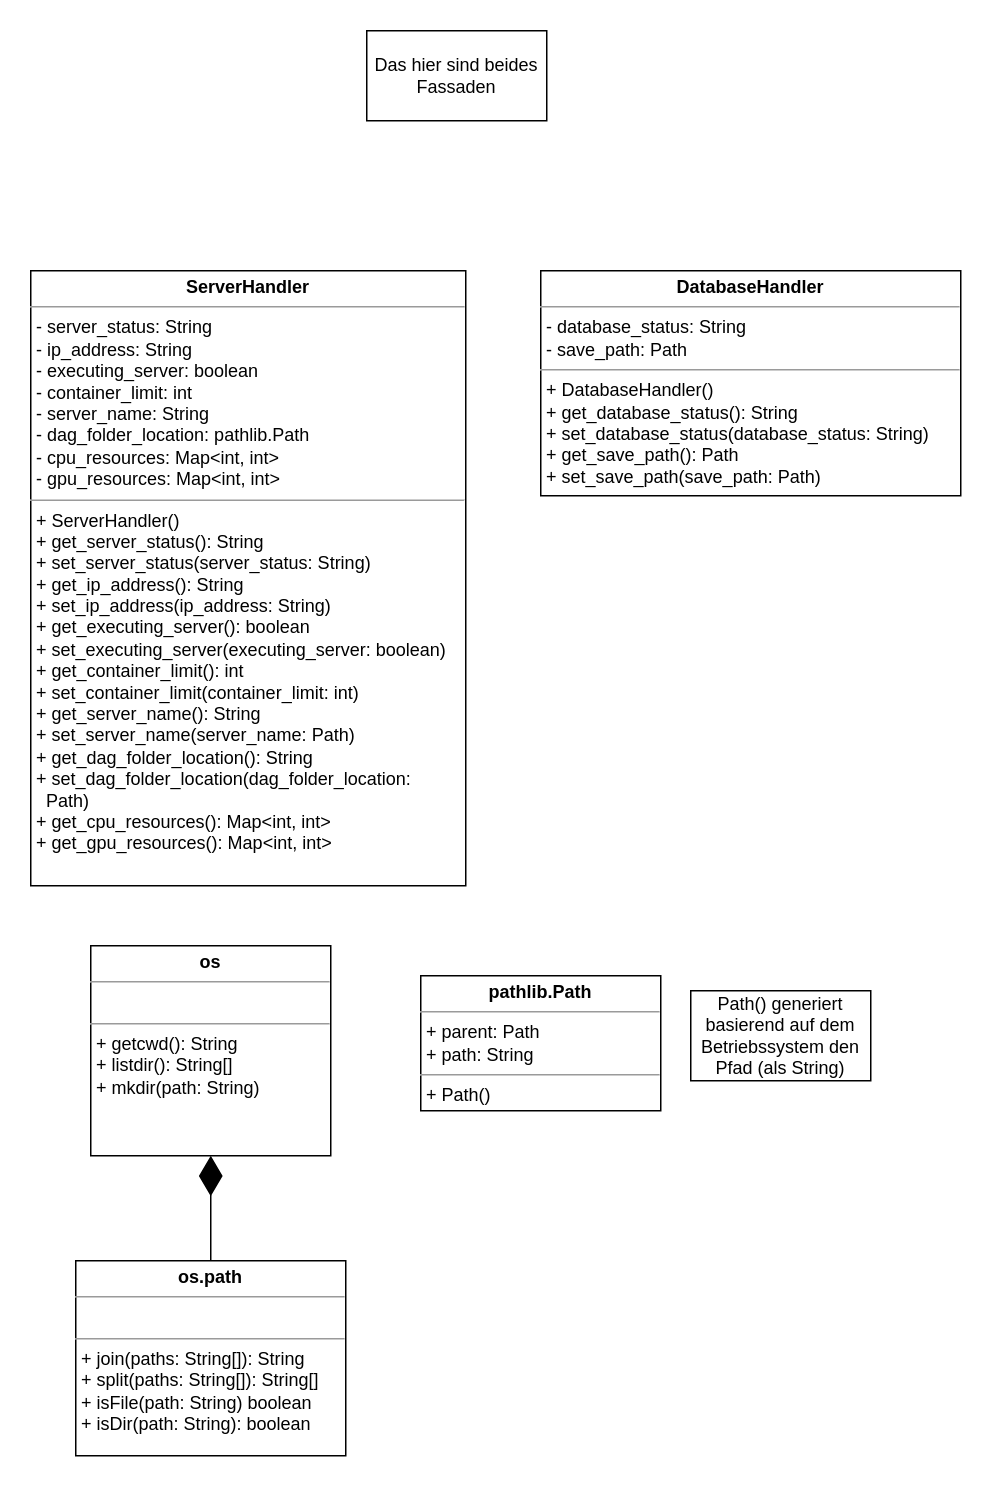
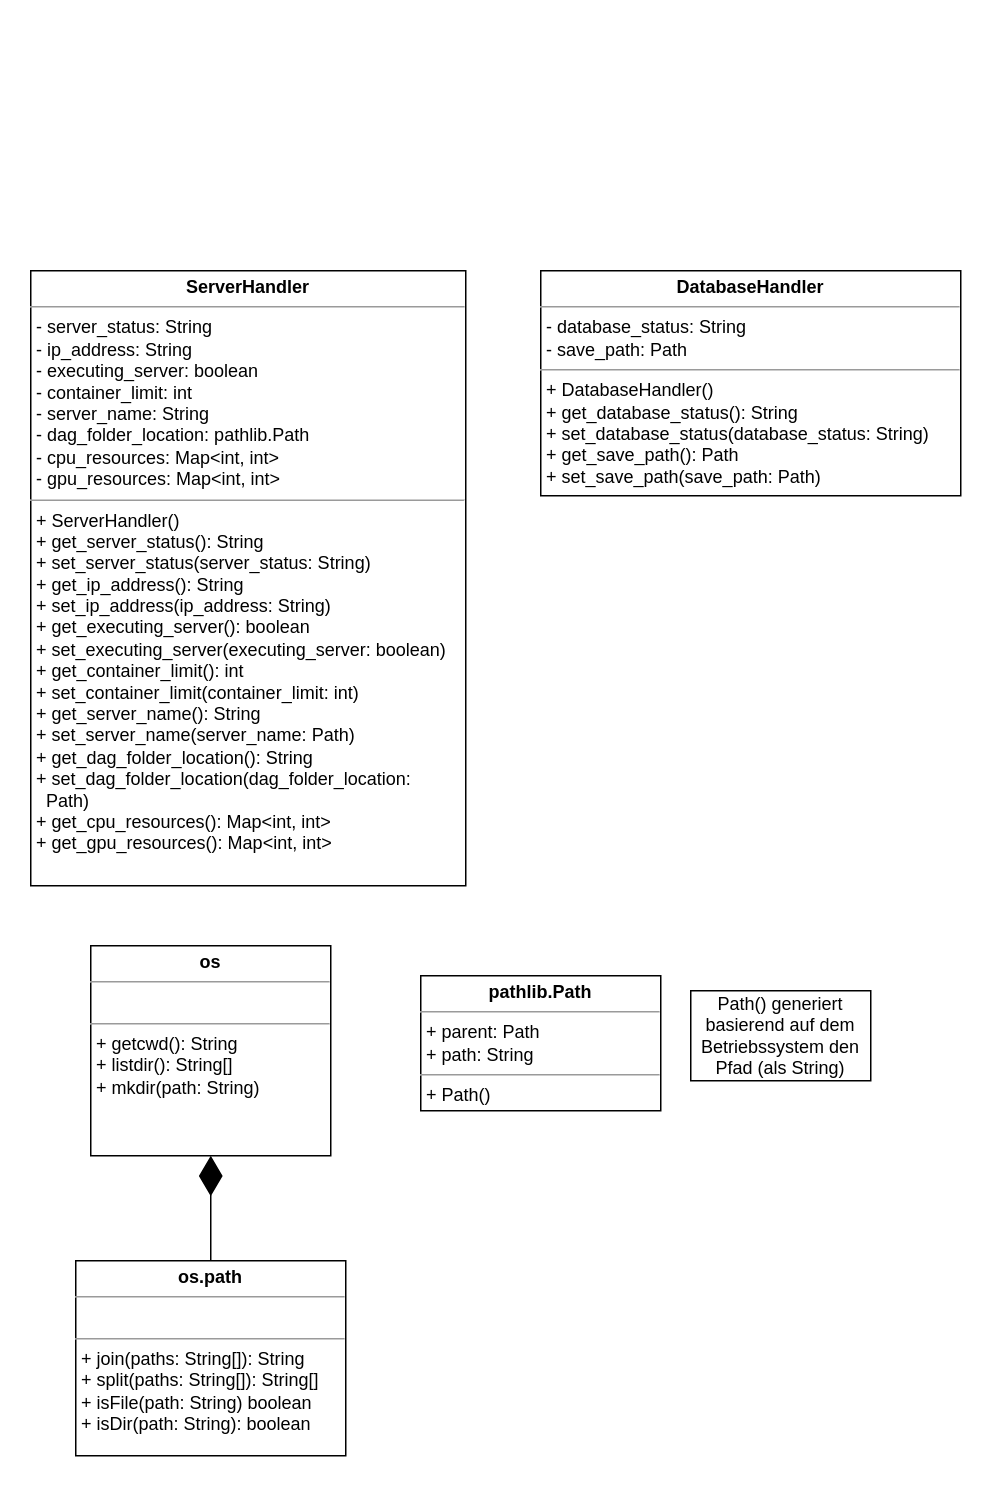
(457, 76) -> none
